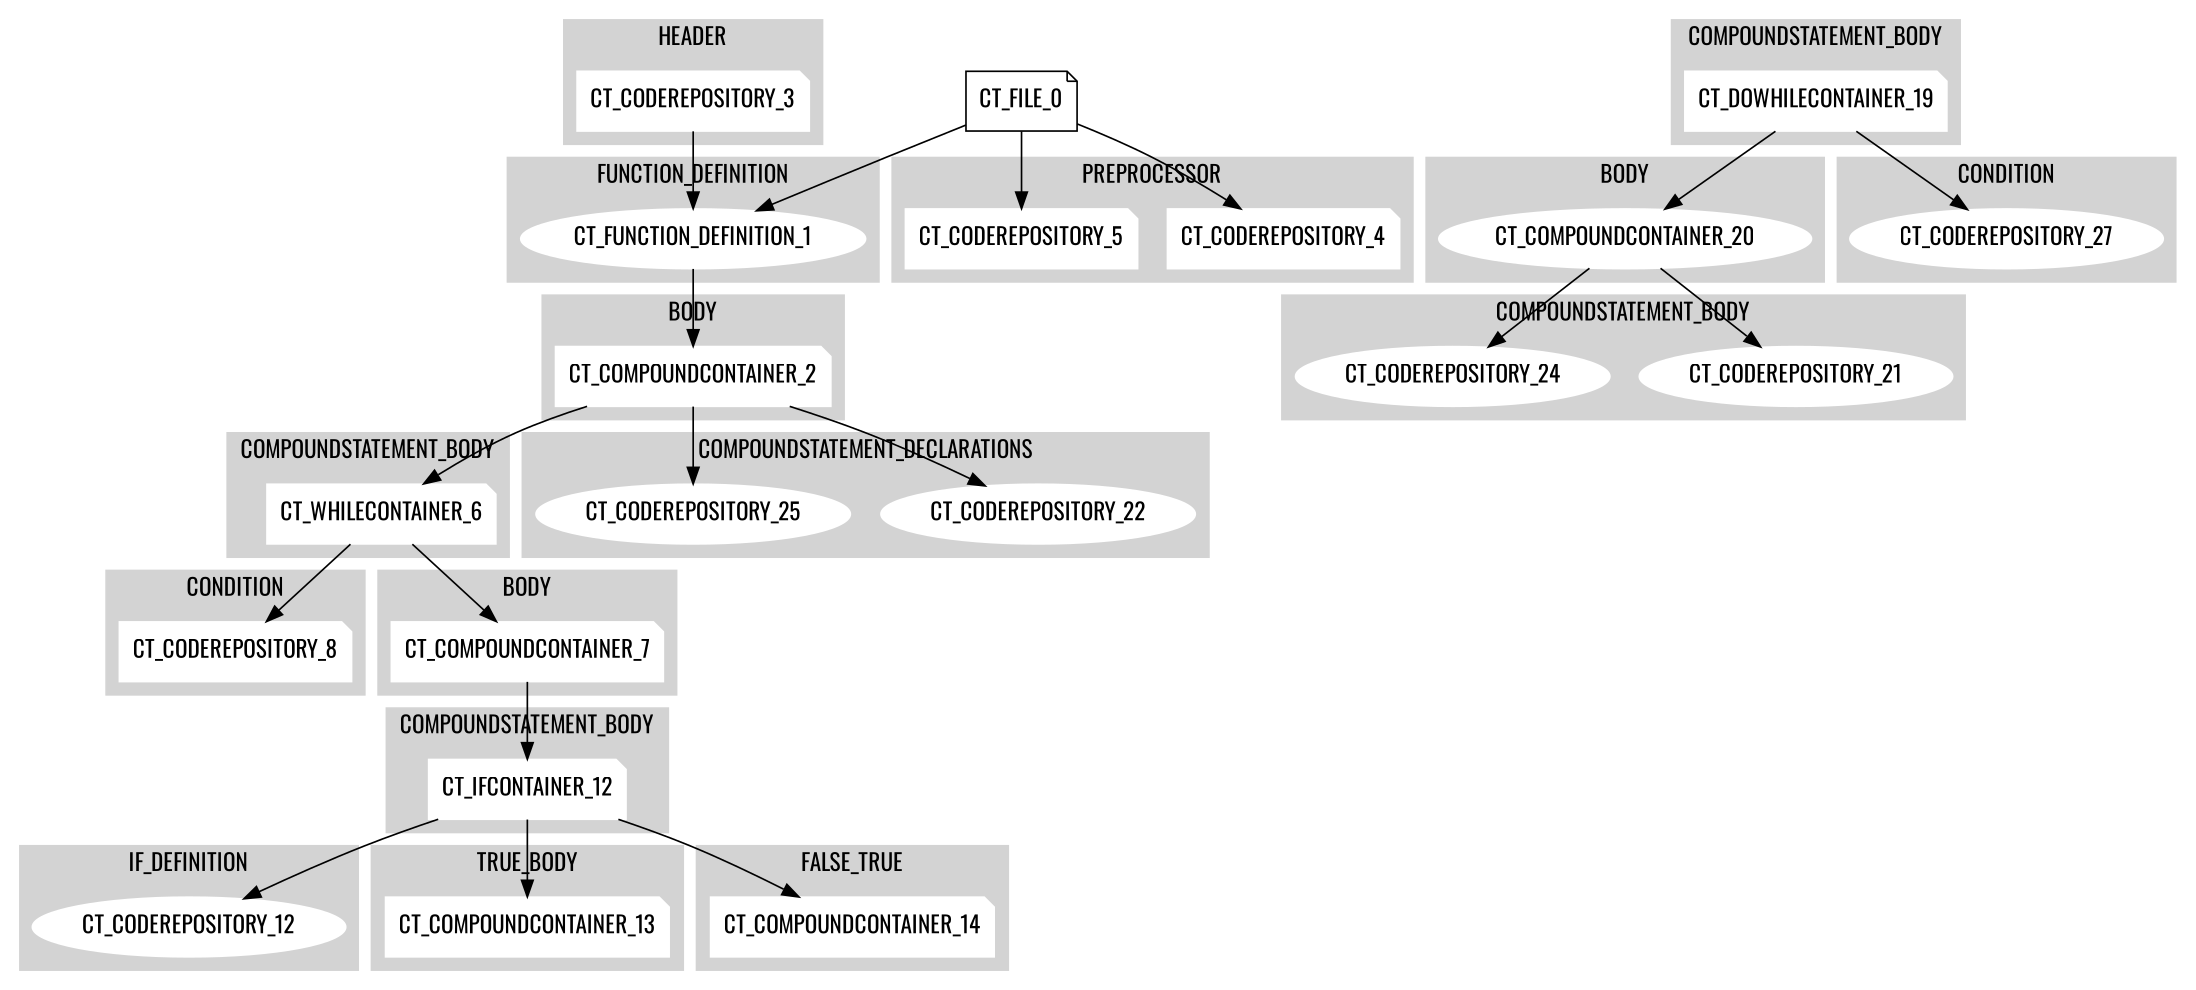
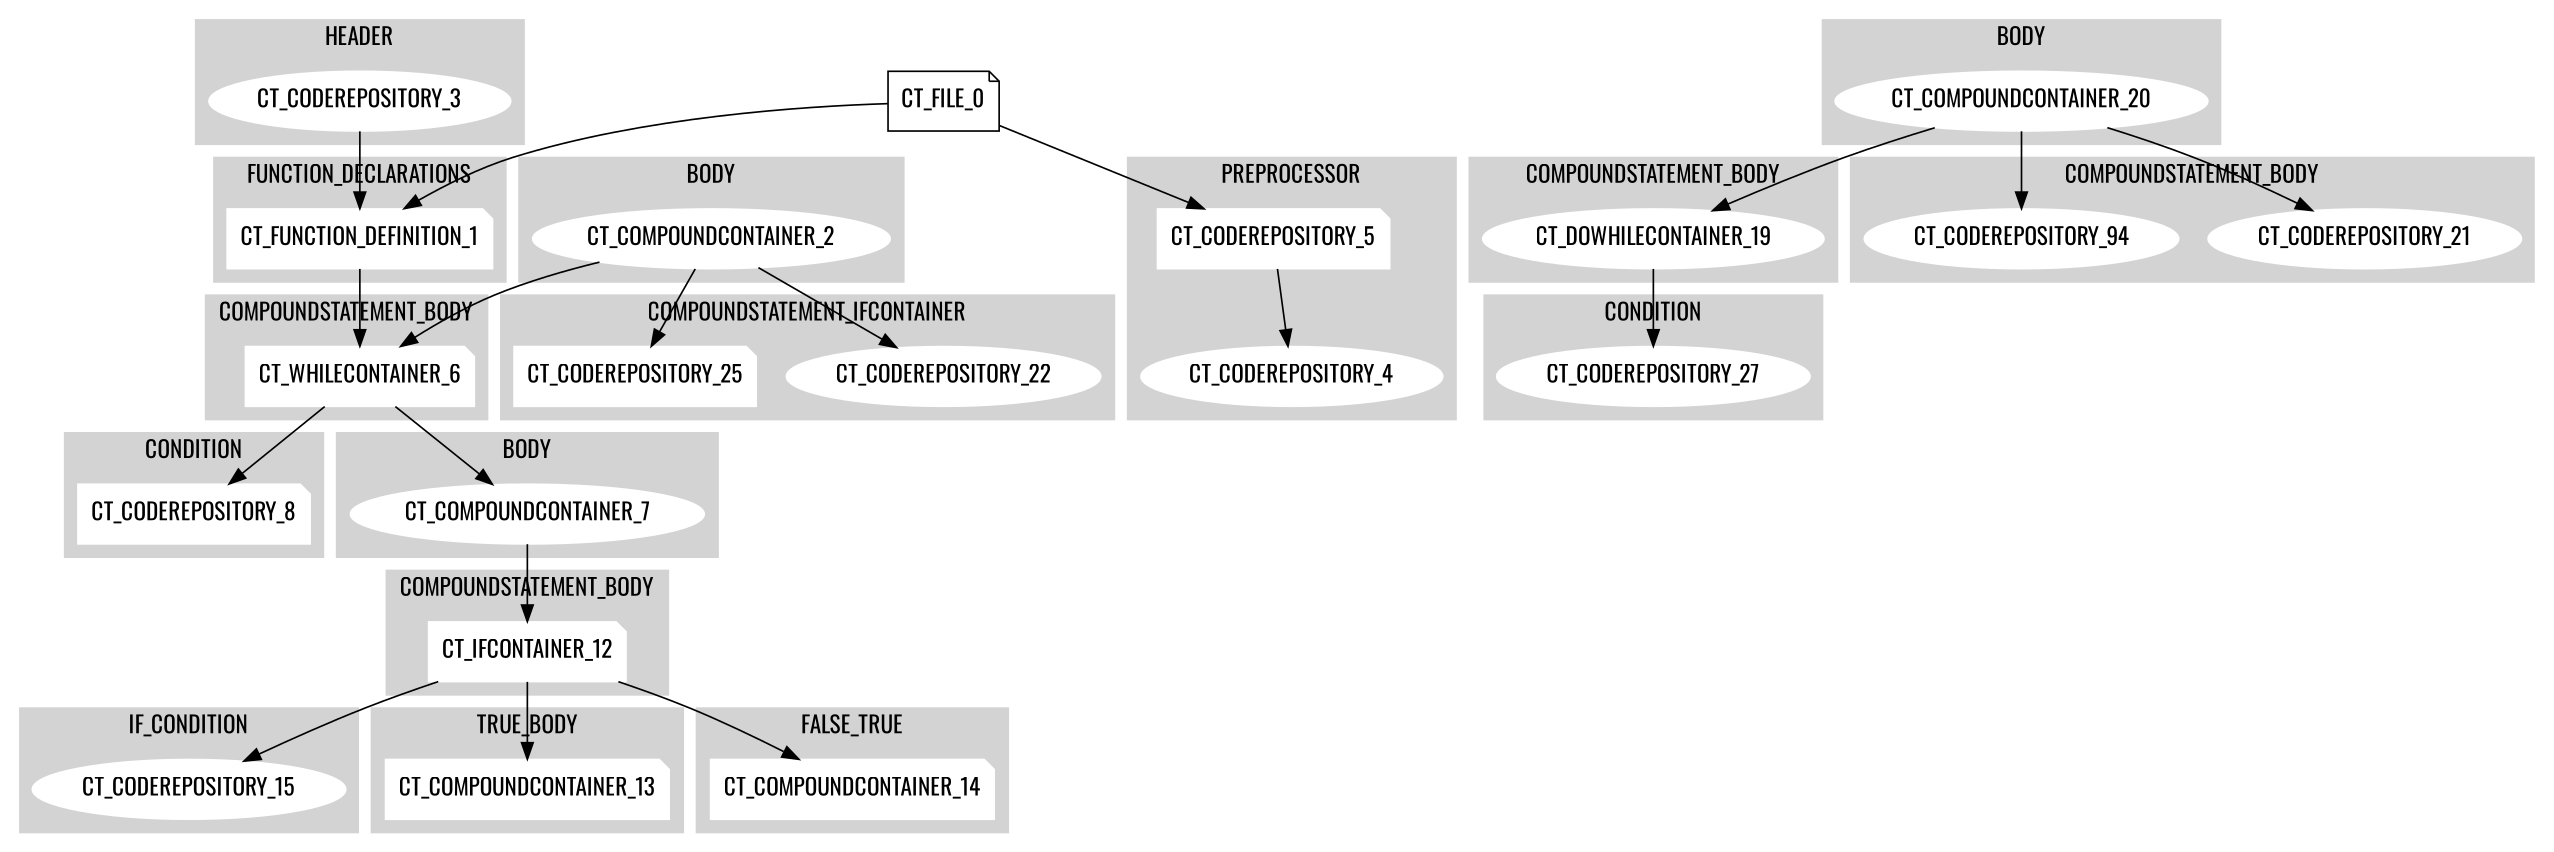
(693, 101) -> (360, 101)
(1816, 101) -> (1653, 239)
(1172, 168) -> (1282, 299)
(1722, 169) -> (1815, 169)
(693, 177) -> (360, 177)
(693, 239) -> (360, 239)
(1284, 239) -> (1292, 376)
(693, 305) -> (360, 305)
(693, 376) -> (711, 239)
(1453, 376) -> (2022, 239)
(866, 452) -> (808, 314)
(693, 514) -> (635, 376)
(527, 652) -> (527, 514)
(189, 865) -> (189, 727)
(189, 927) -> (189, 789)
